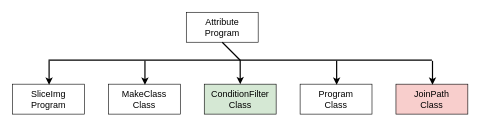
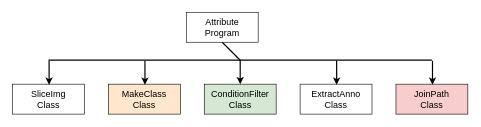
(48, 99) -> (48, 99)
(144, 99) -> (144, 99)
(336, 99) -> (336, 99)
